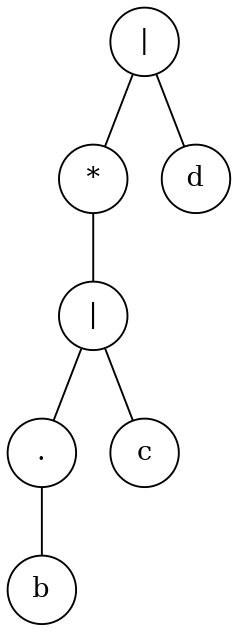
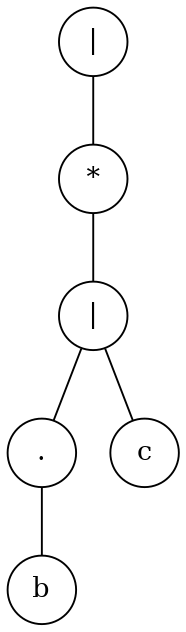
(196, 179) -> none
